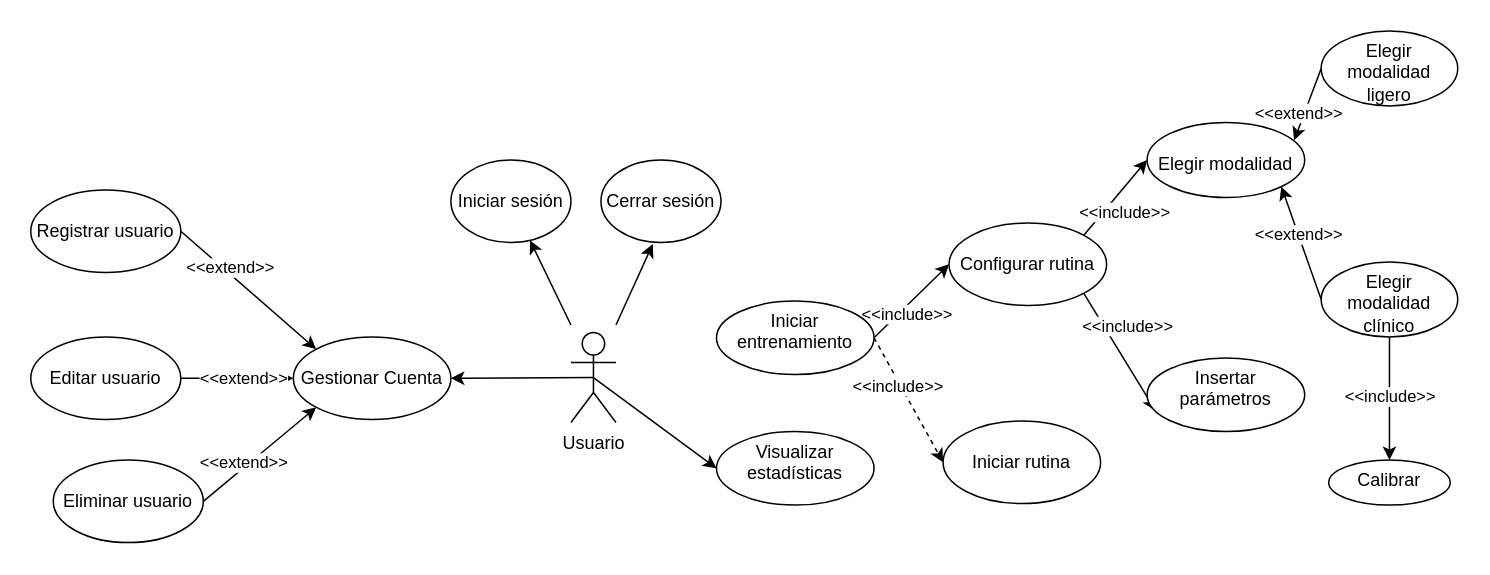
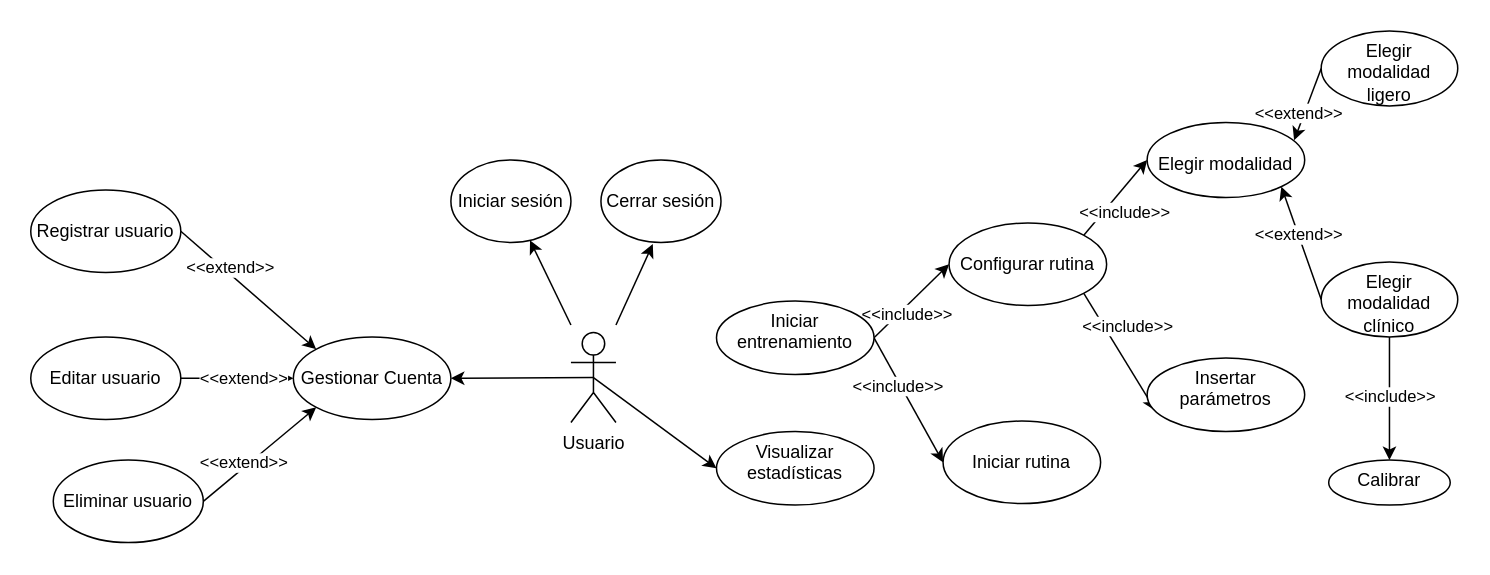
(922, 424) -> (922, 424)
